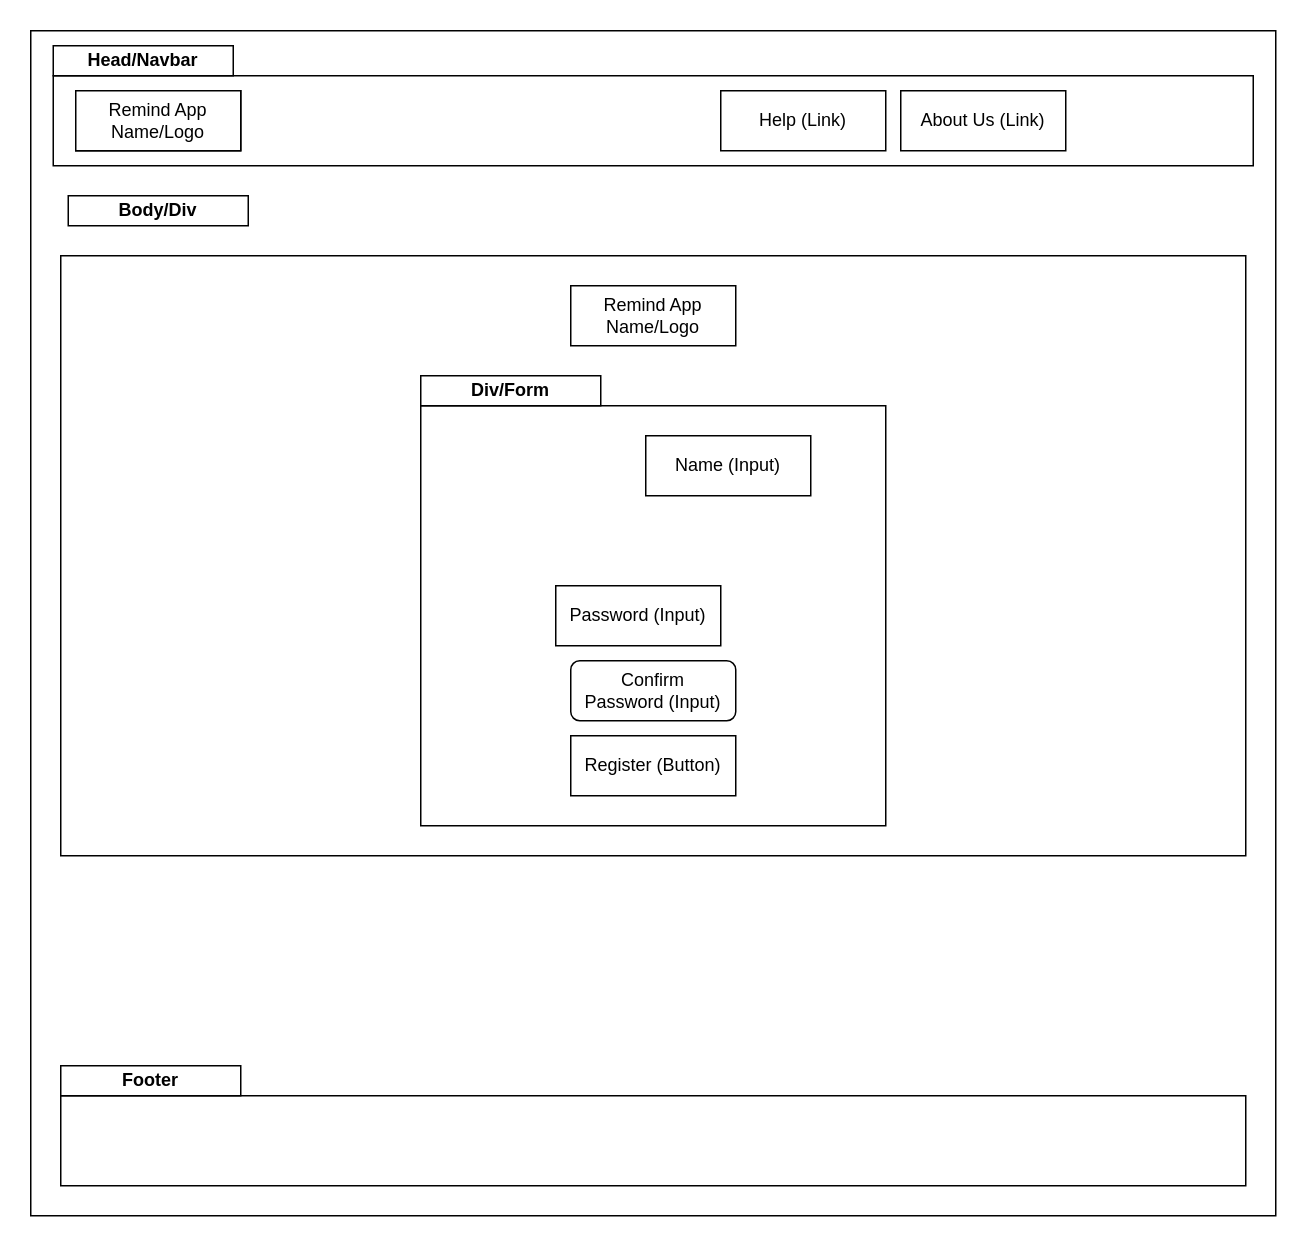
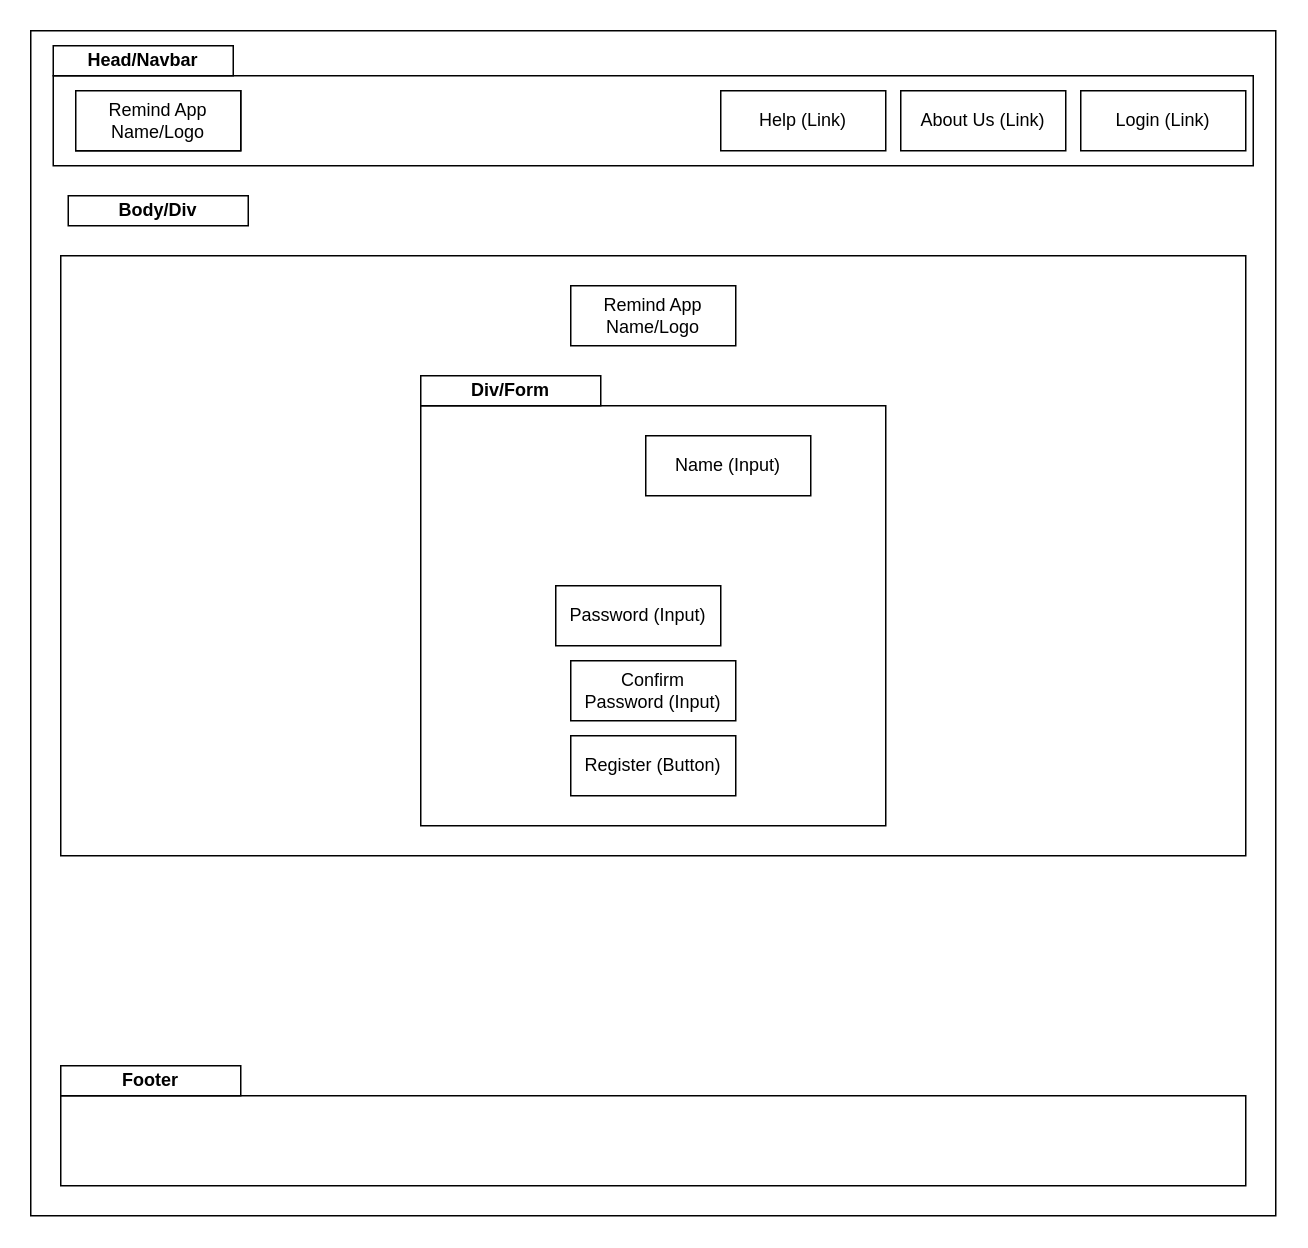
none -> (1163, 121)
(653, 691) -> (653, 691)
